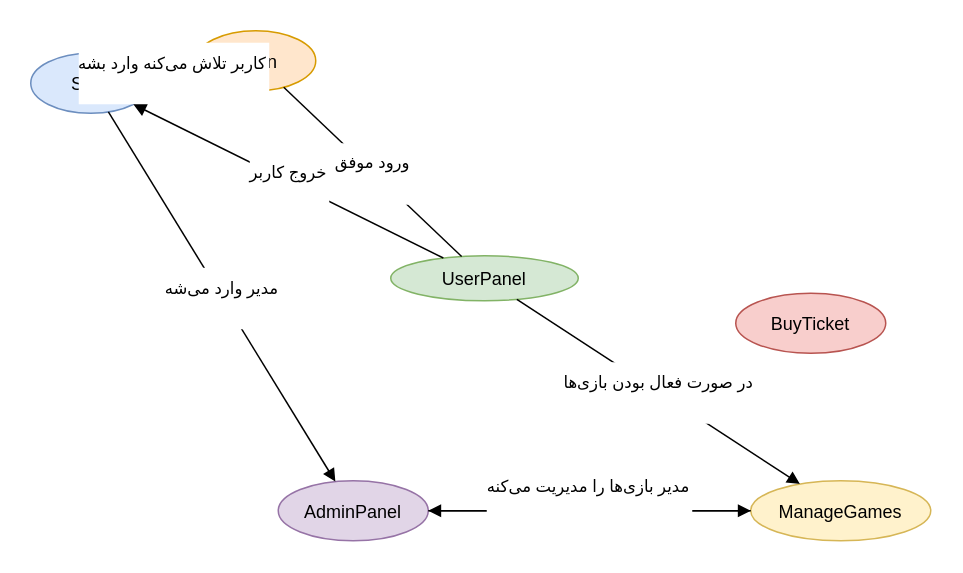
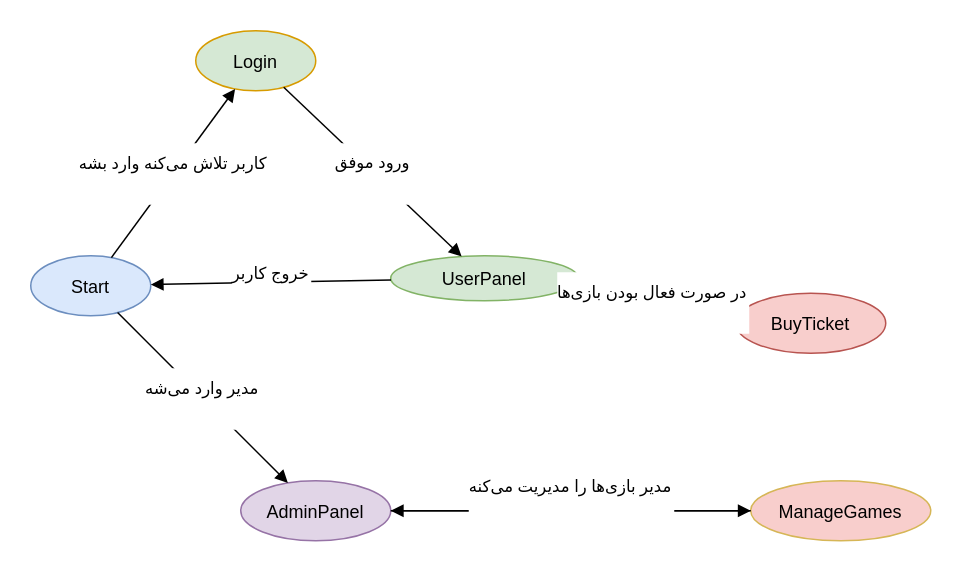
(256, 61) -> (256, 61)
(91, 83) -> (91, 286)
(455, 250) -> (451, 247)
(566, 331) -> (609, 295)
(353, 511) -> (316, 511)
(841, 511) -> (841, 511)
